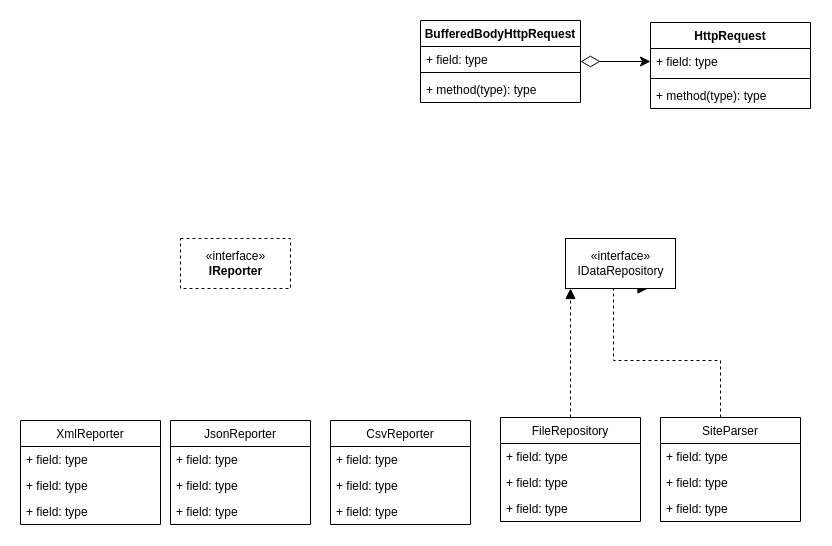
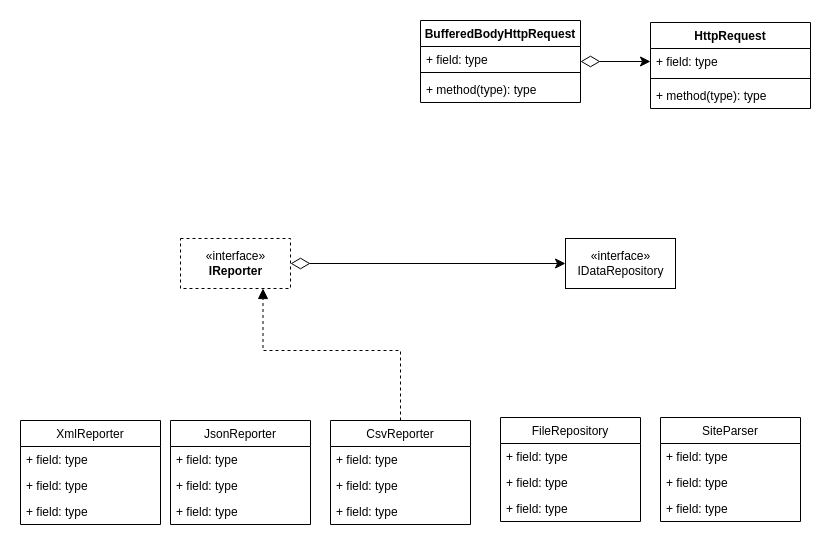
none -> (434, 264)
none -> (340, 351)
(571, 358) -> none
(658, 361) -> none
